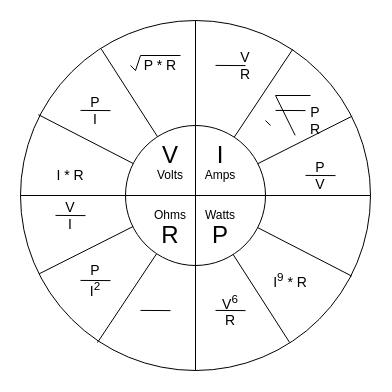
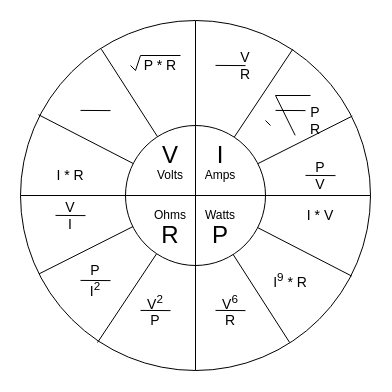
(96, 111) -> none
none -> (321, 216)
none -> (156, 311)
